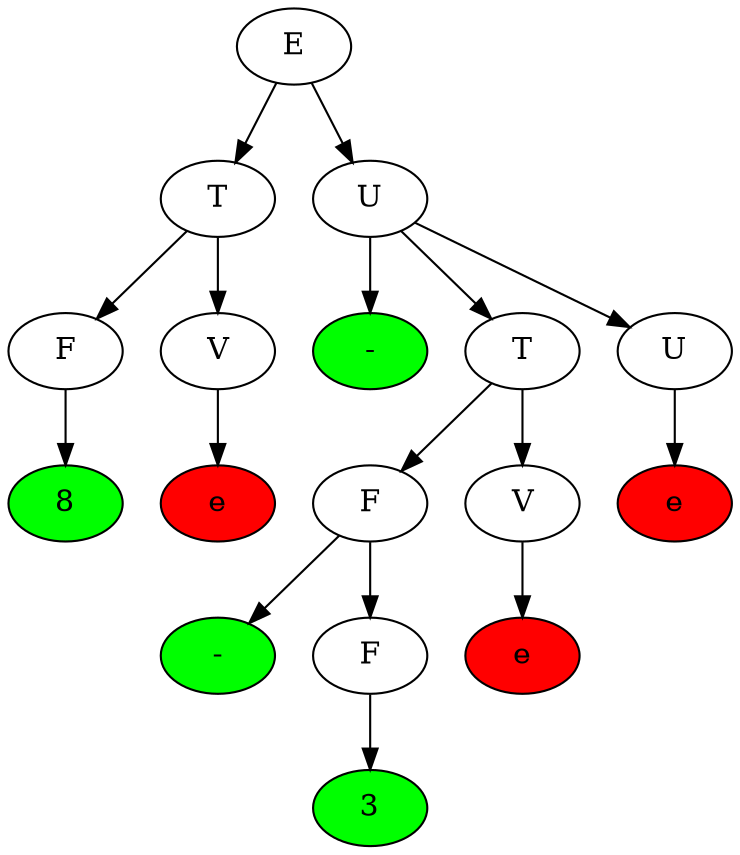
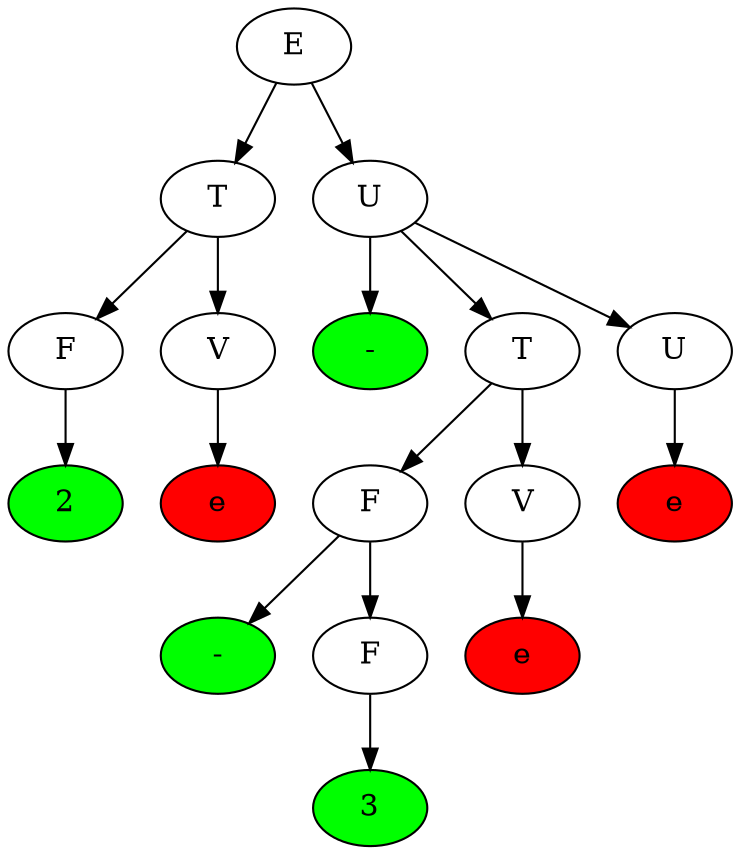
(66, 503) -> (66, 503)
